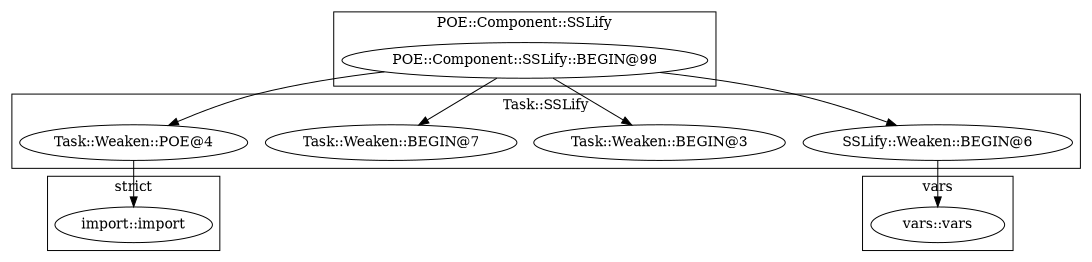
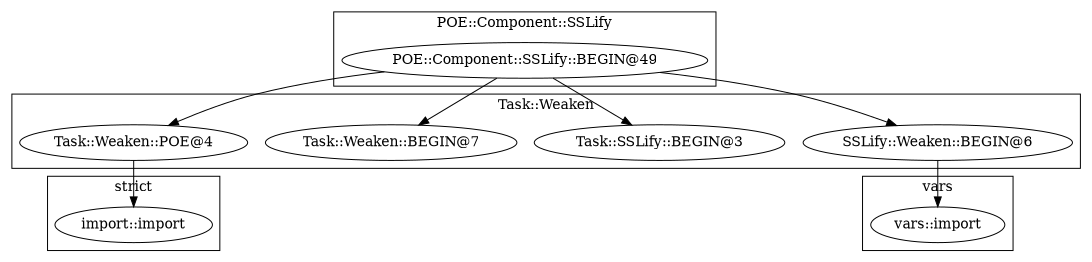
(525, 60) -> (525, 60)
(546, 105) -> (546, 105)
(660, 143) -> (660, 143)
(938, 225) -> (938, 225)
